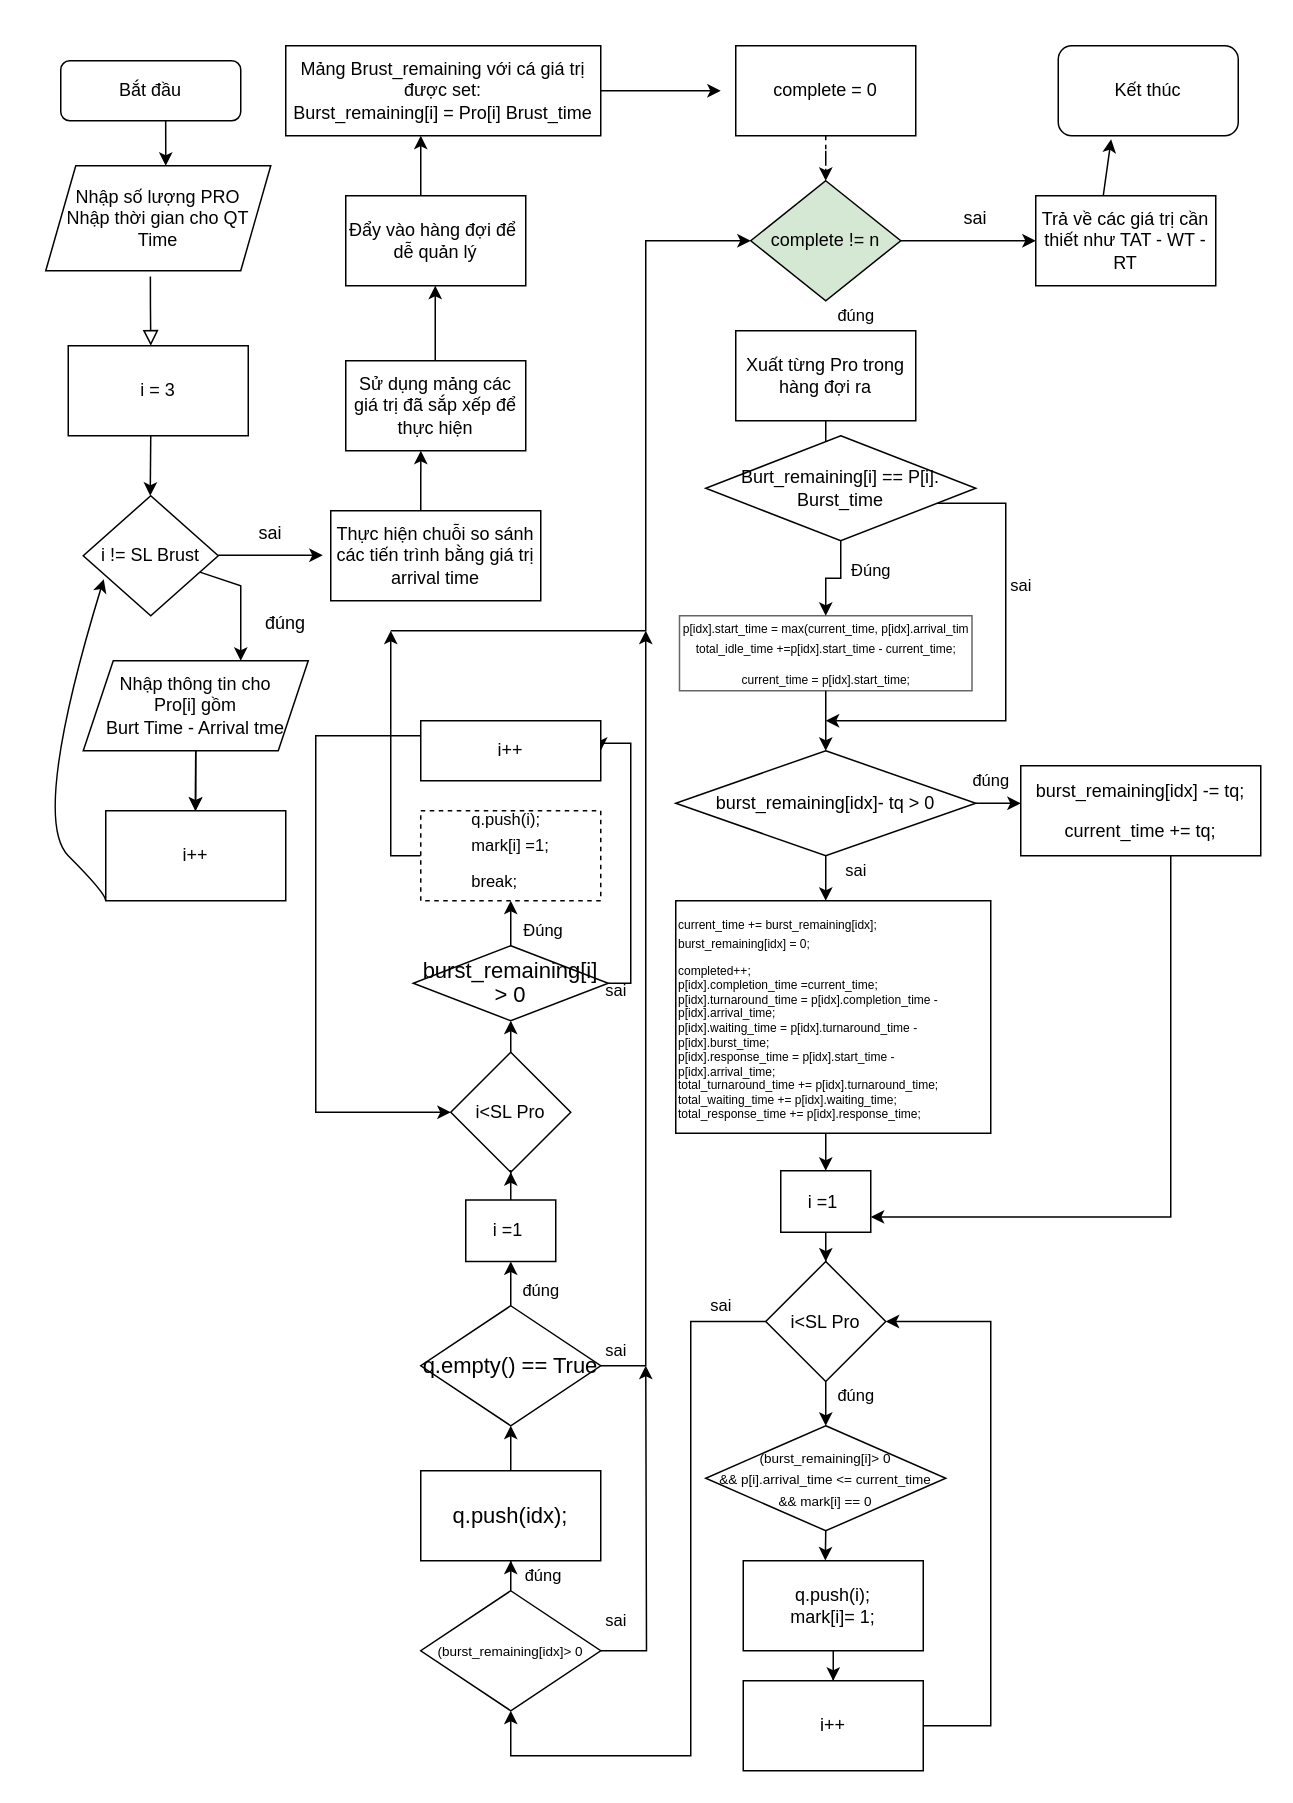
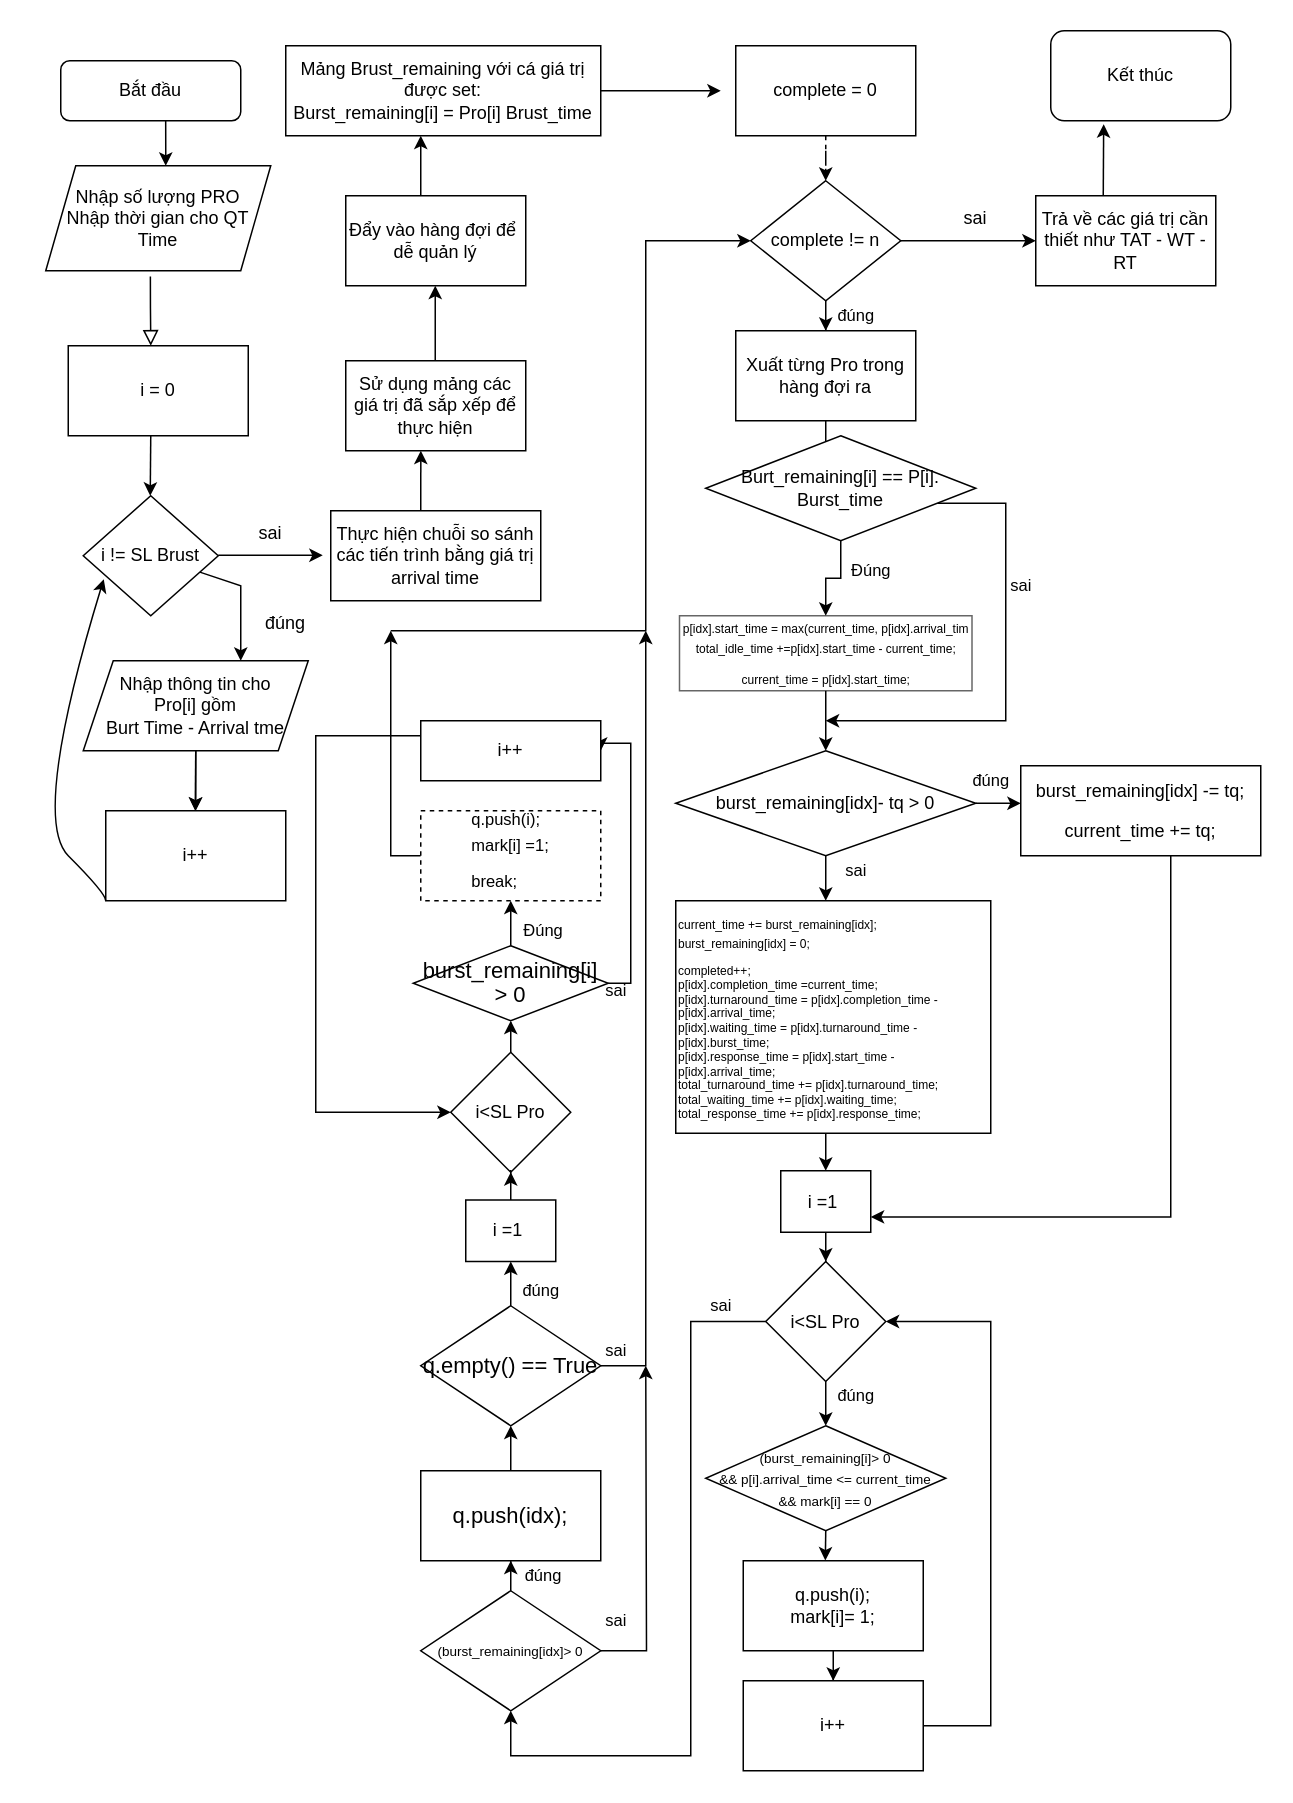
(1148, 91) -> (1141, 76)
(826, 241) -> (826, 241)
none -> (826, 321)
(158, 391) -> (158, 391)
